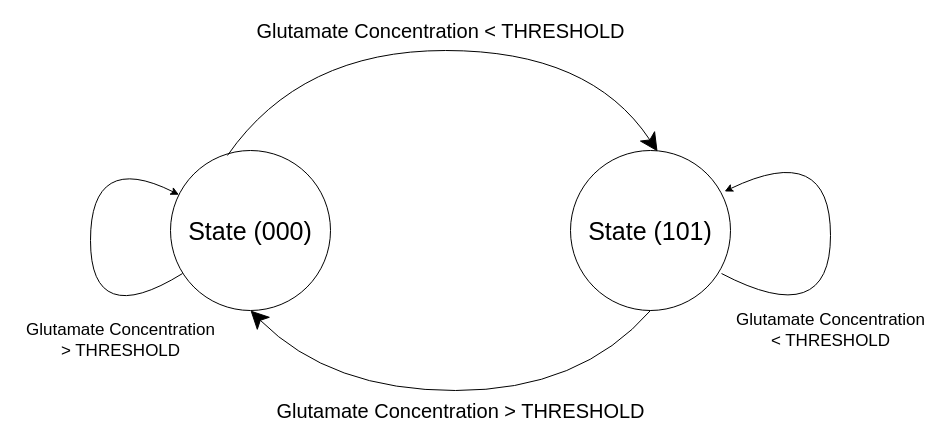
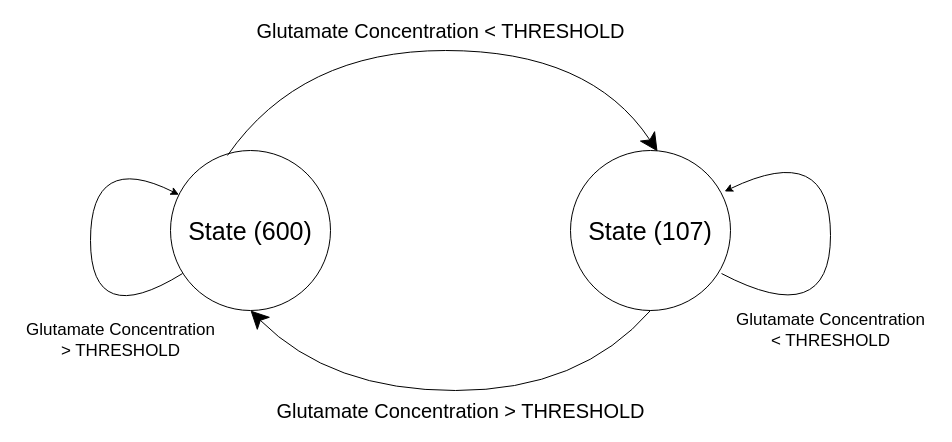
(251, 231) -> (251, 231)
(651, 231) -> (651, 231)
